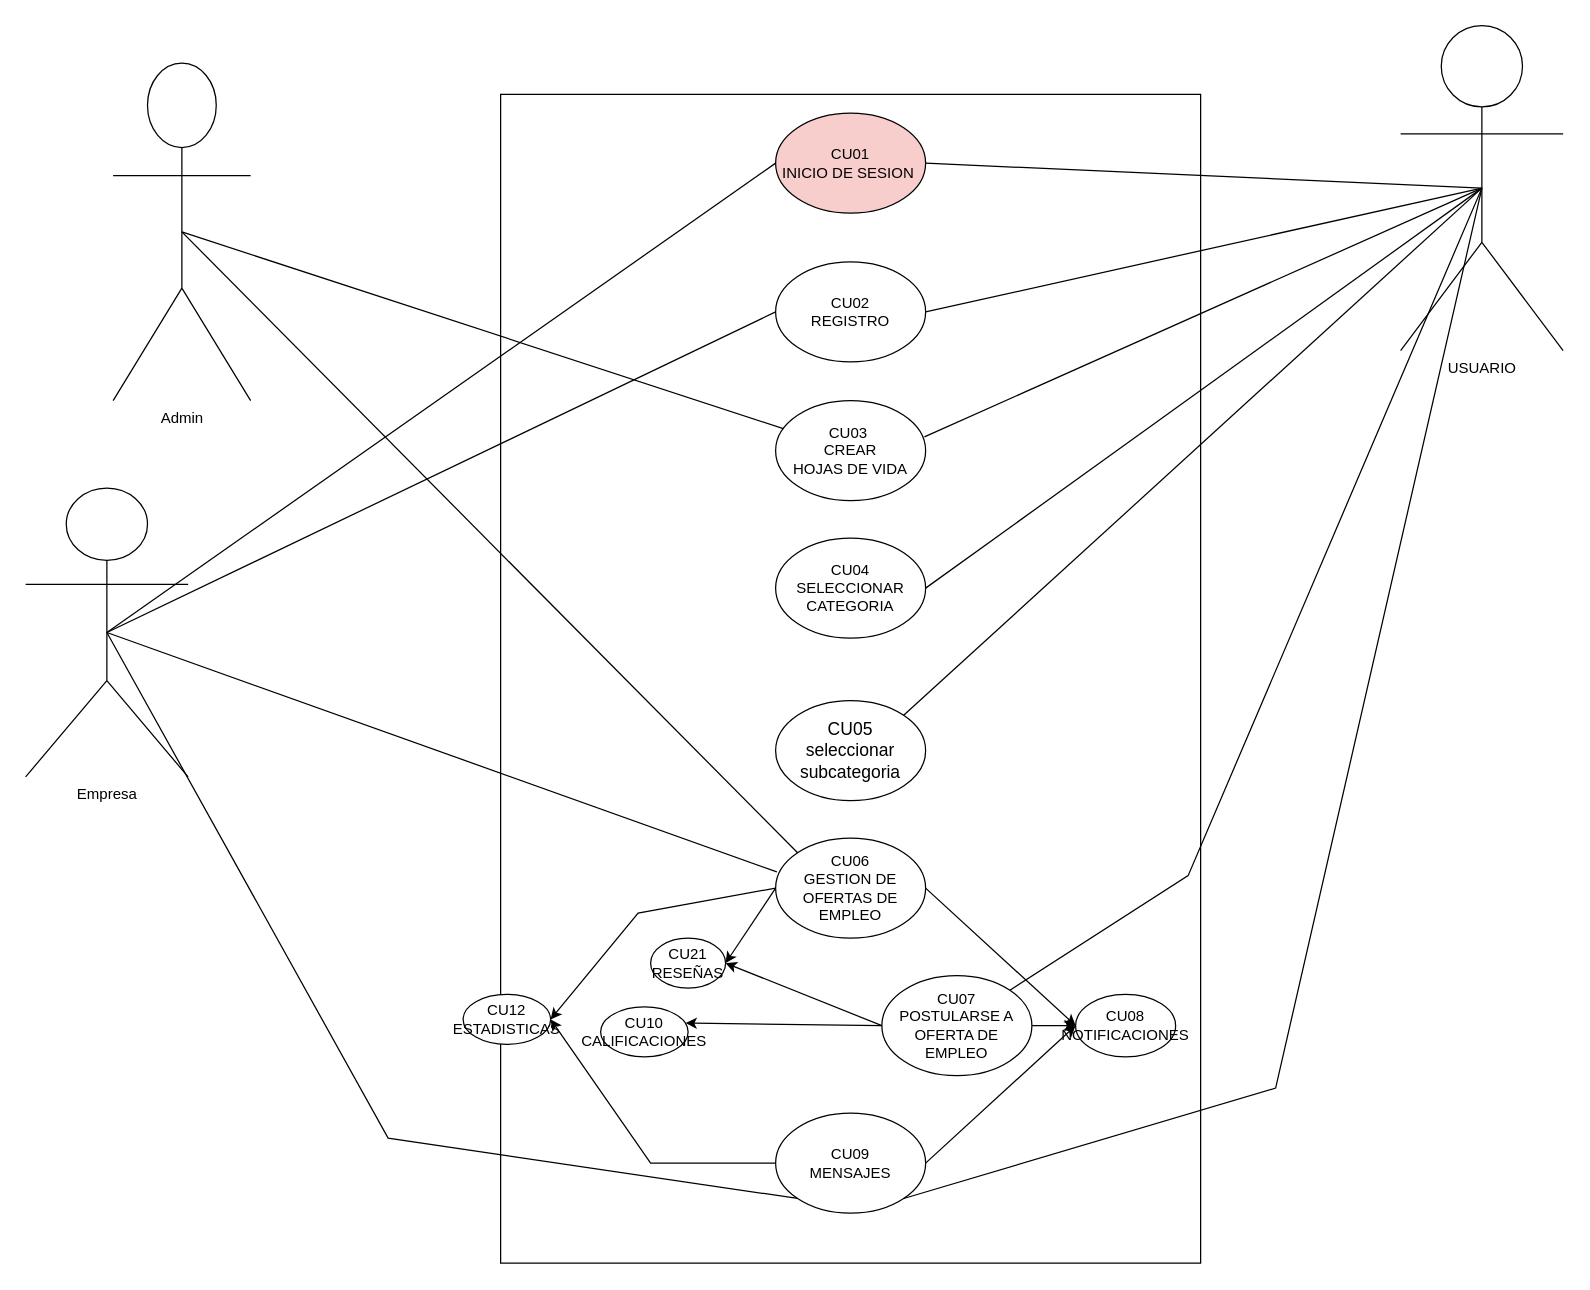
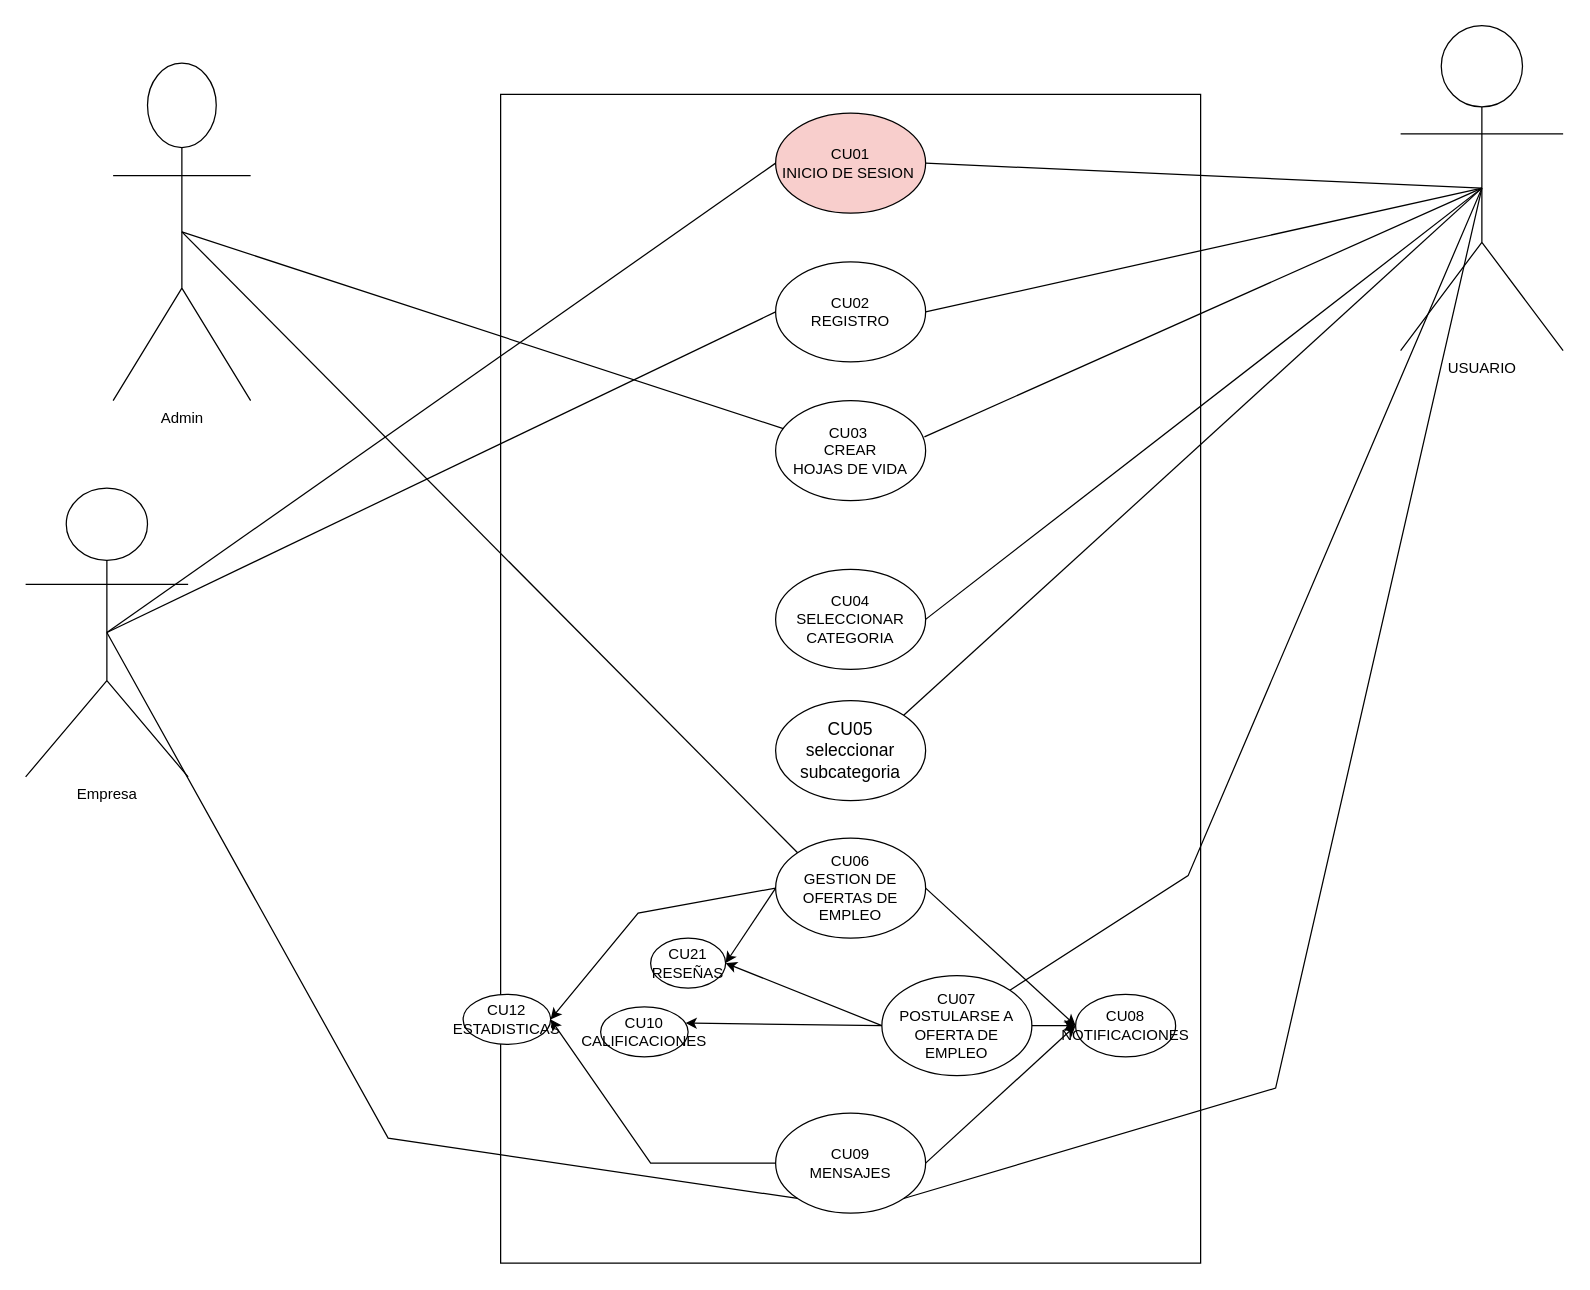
(851, 588) -> (851, 619)
(443, 753) -> none
